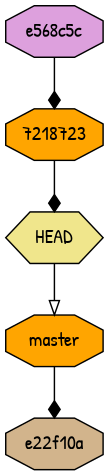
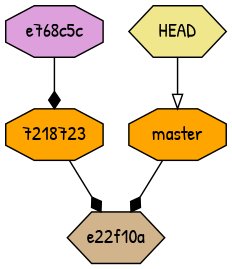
(54, 32) -> (54, 32)
(54, 178) -> (81, 179)
(54, 444) -> (116, 238)
